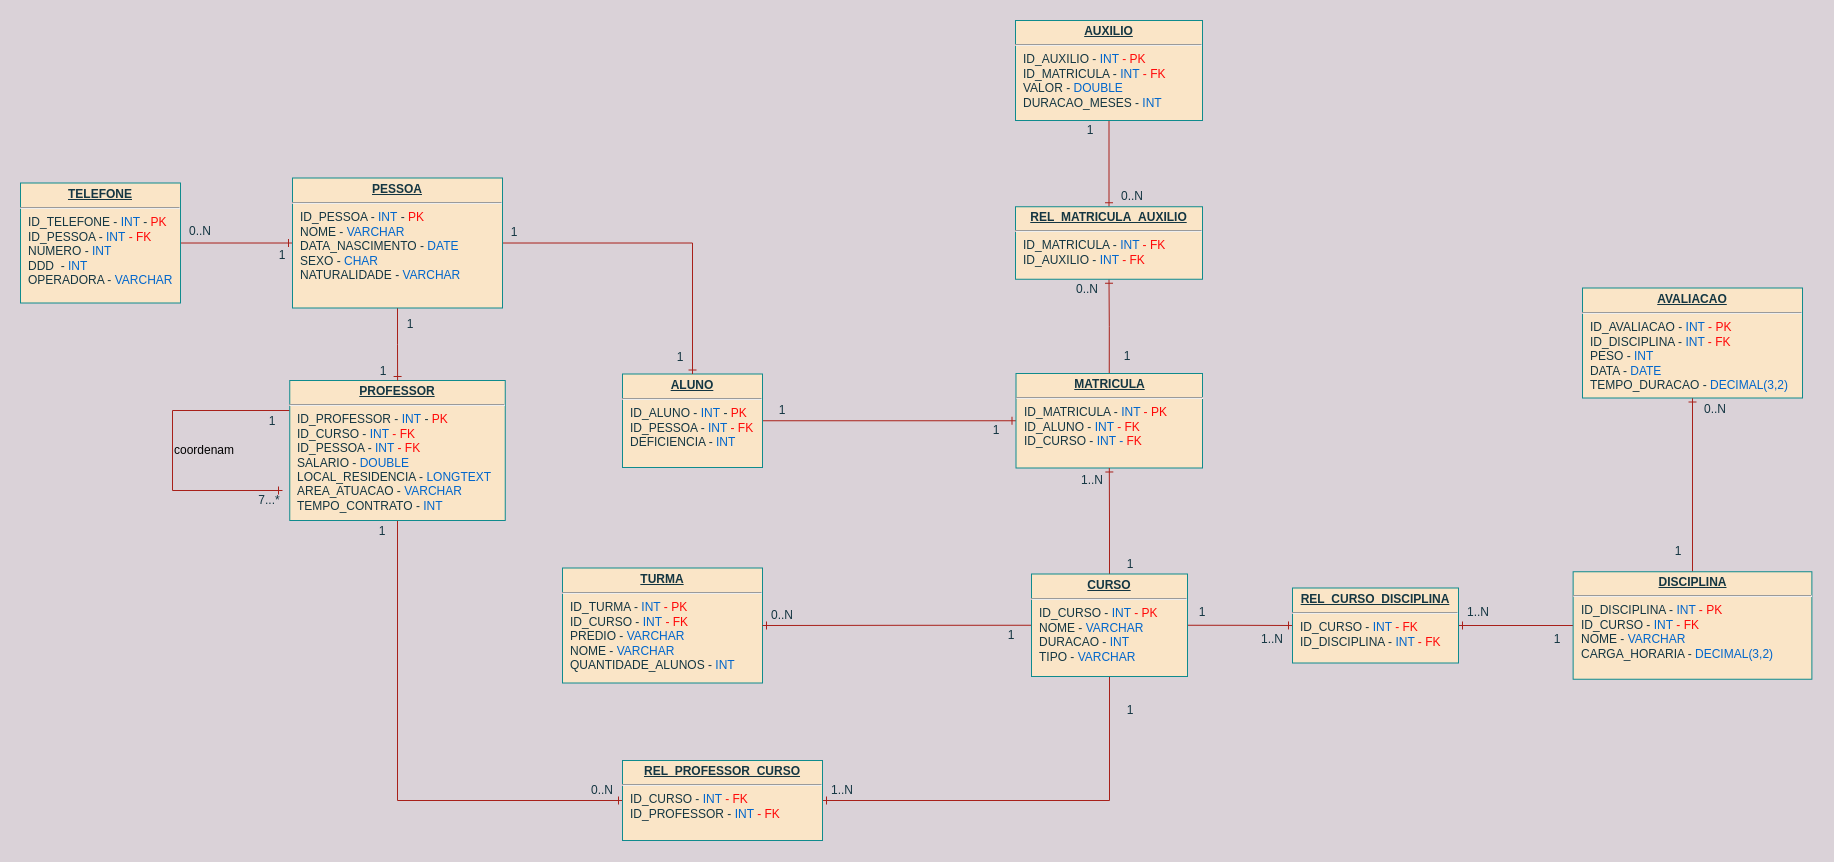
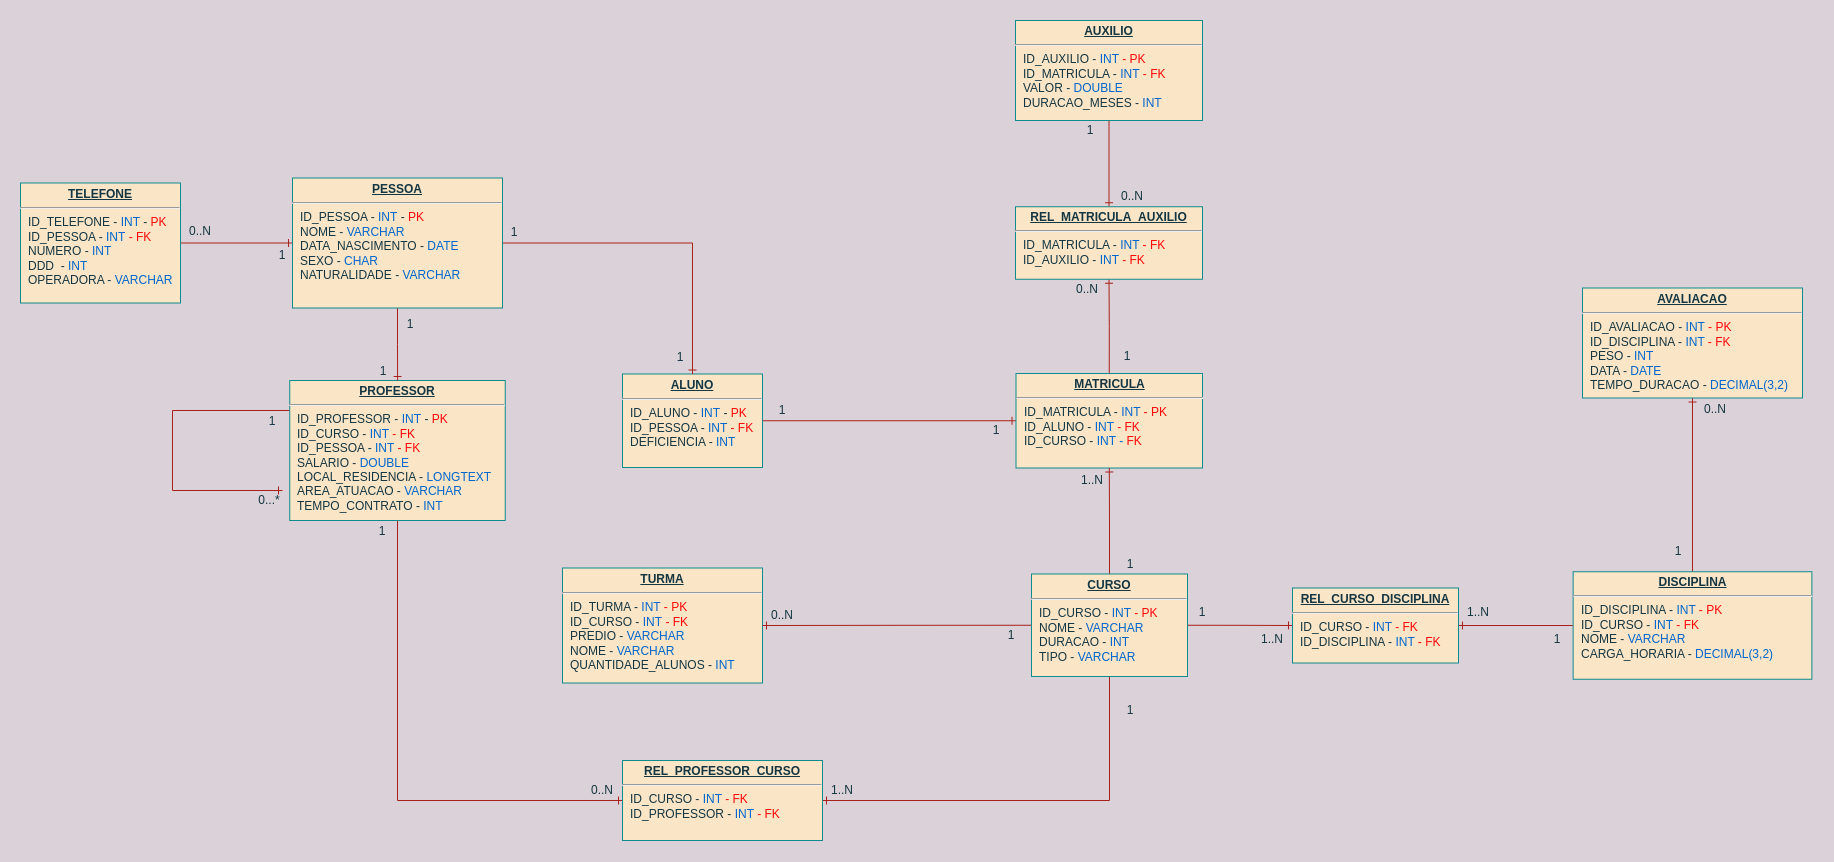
(205, 451) -> none
(270, 501) -> (270, 501)
